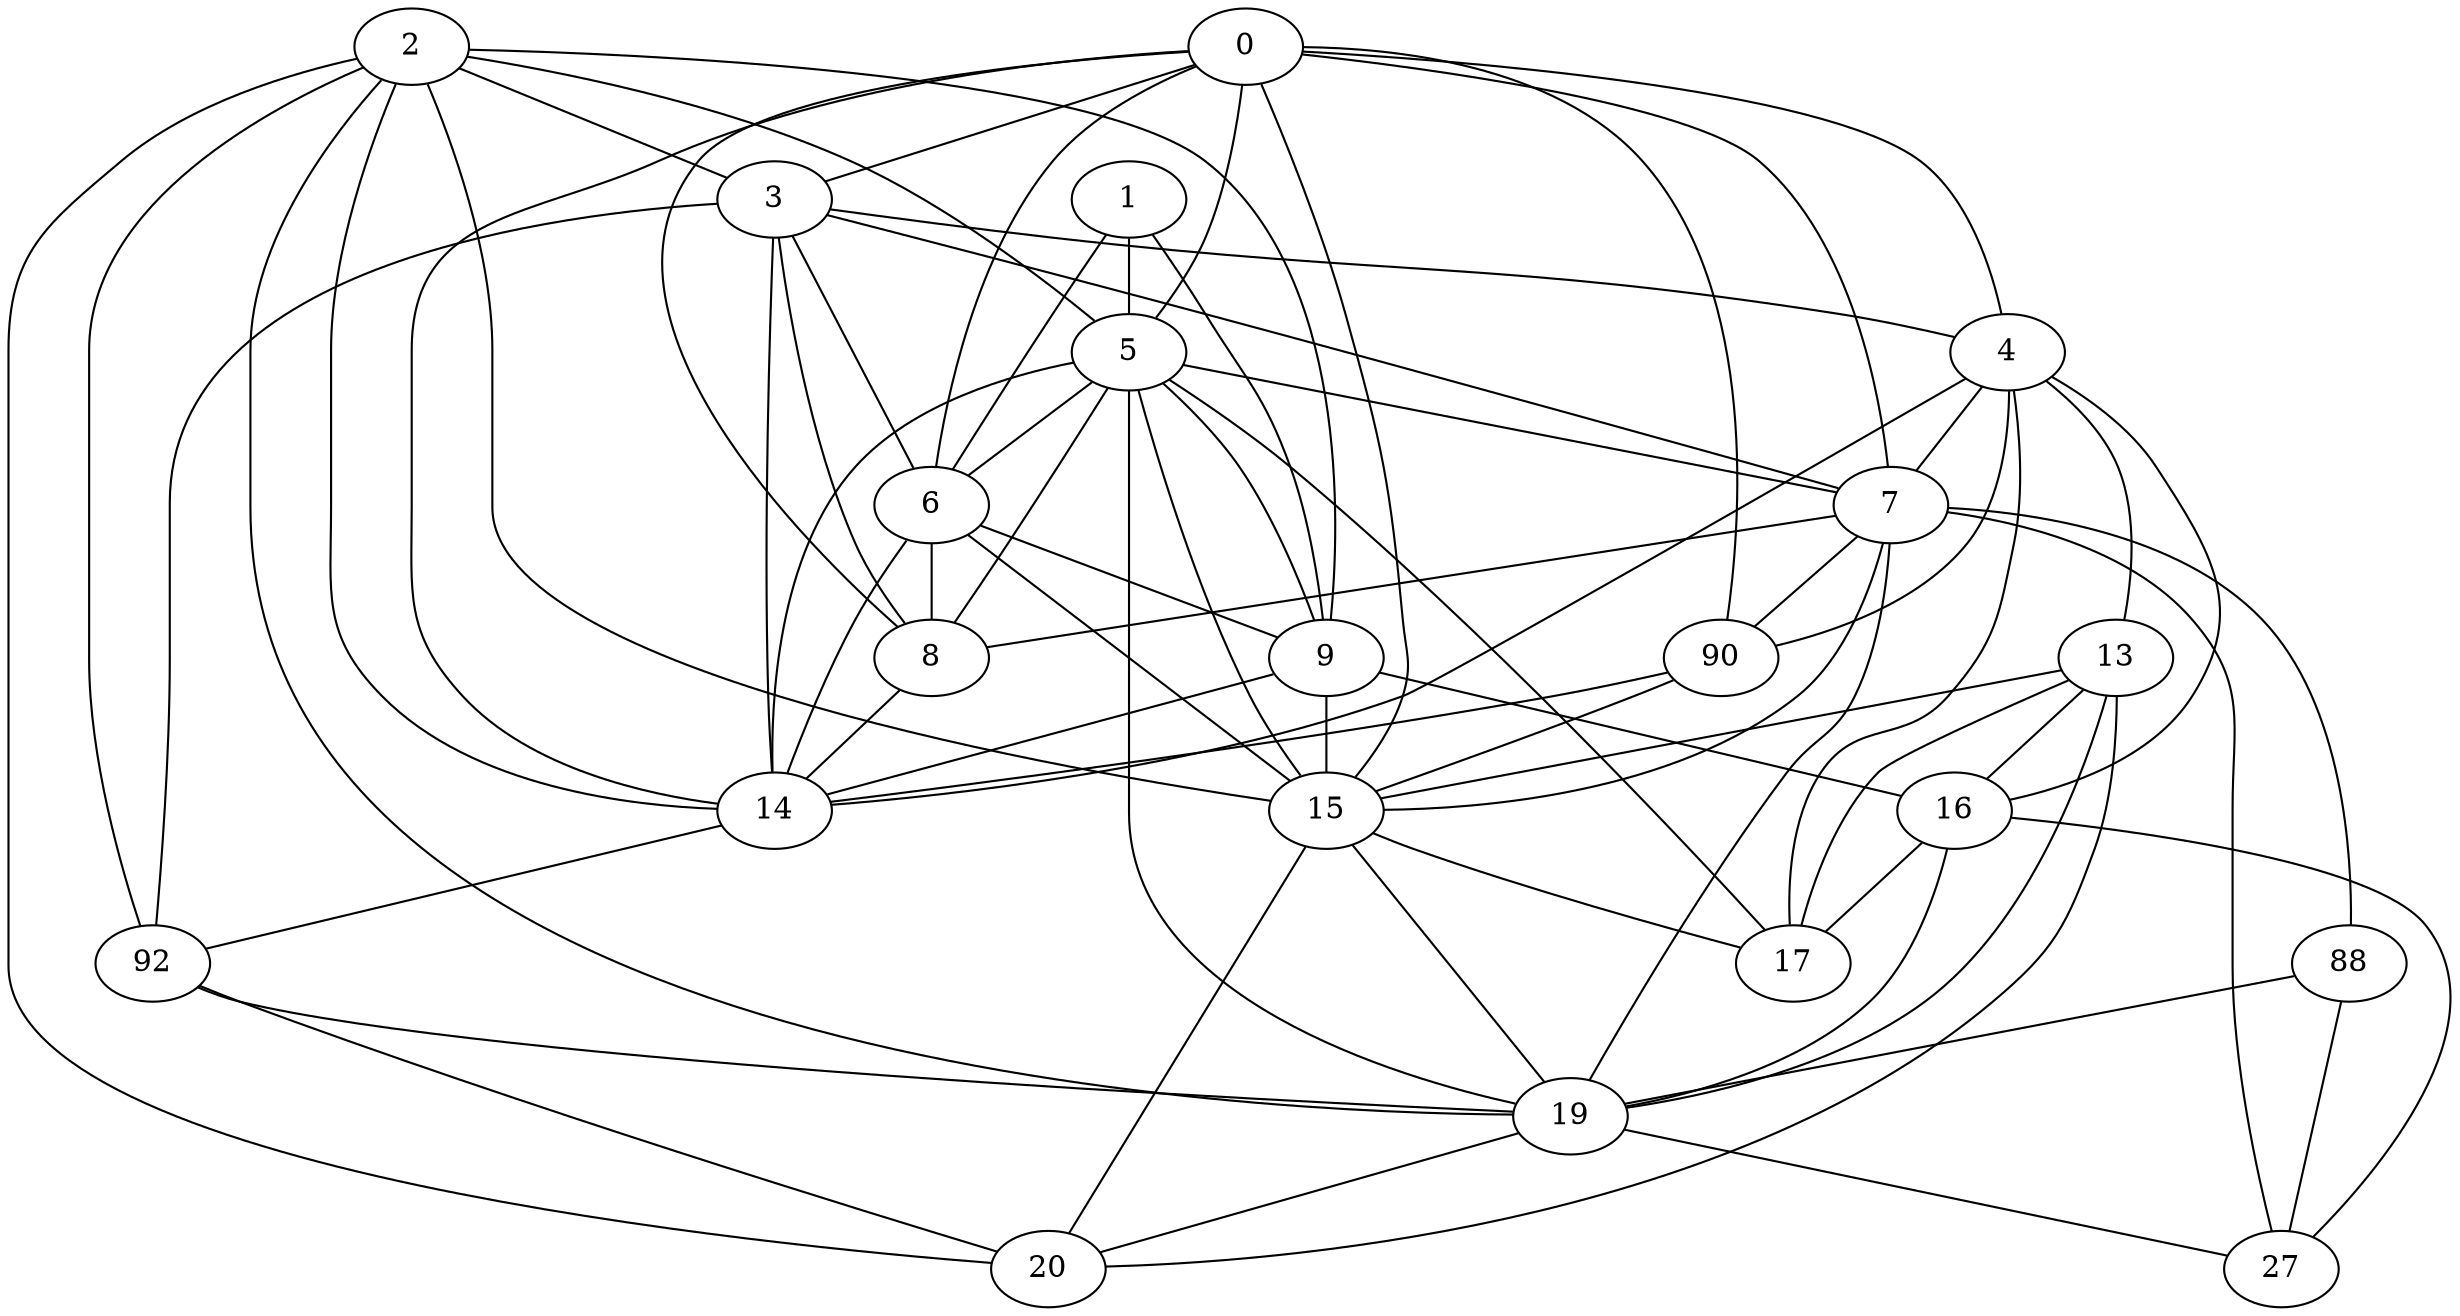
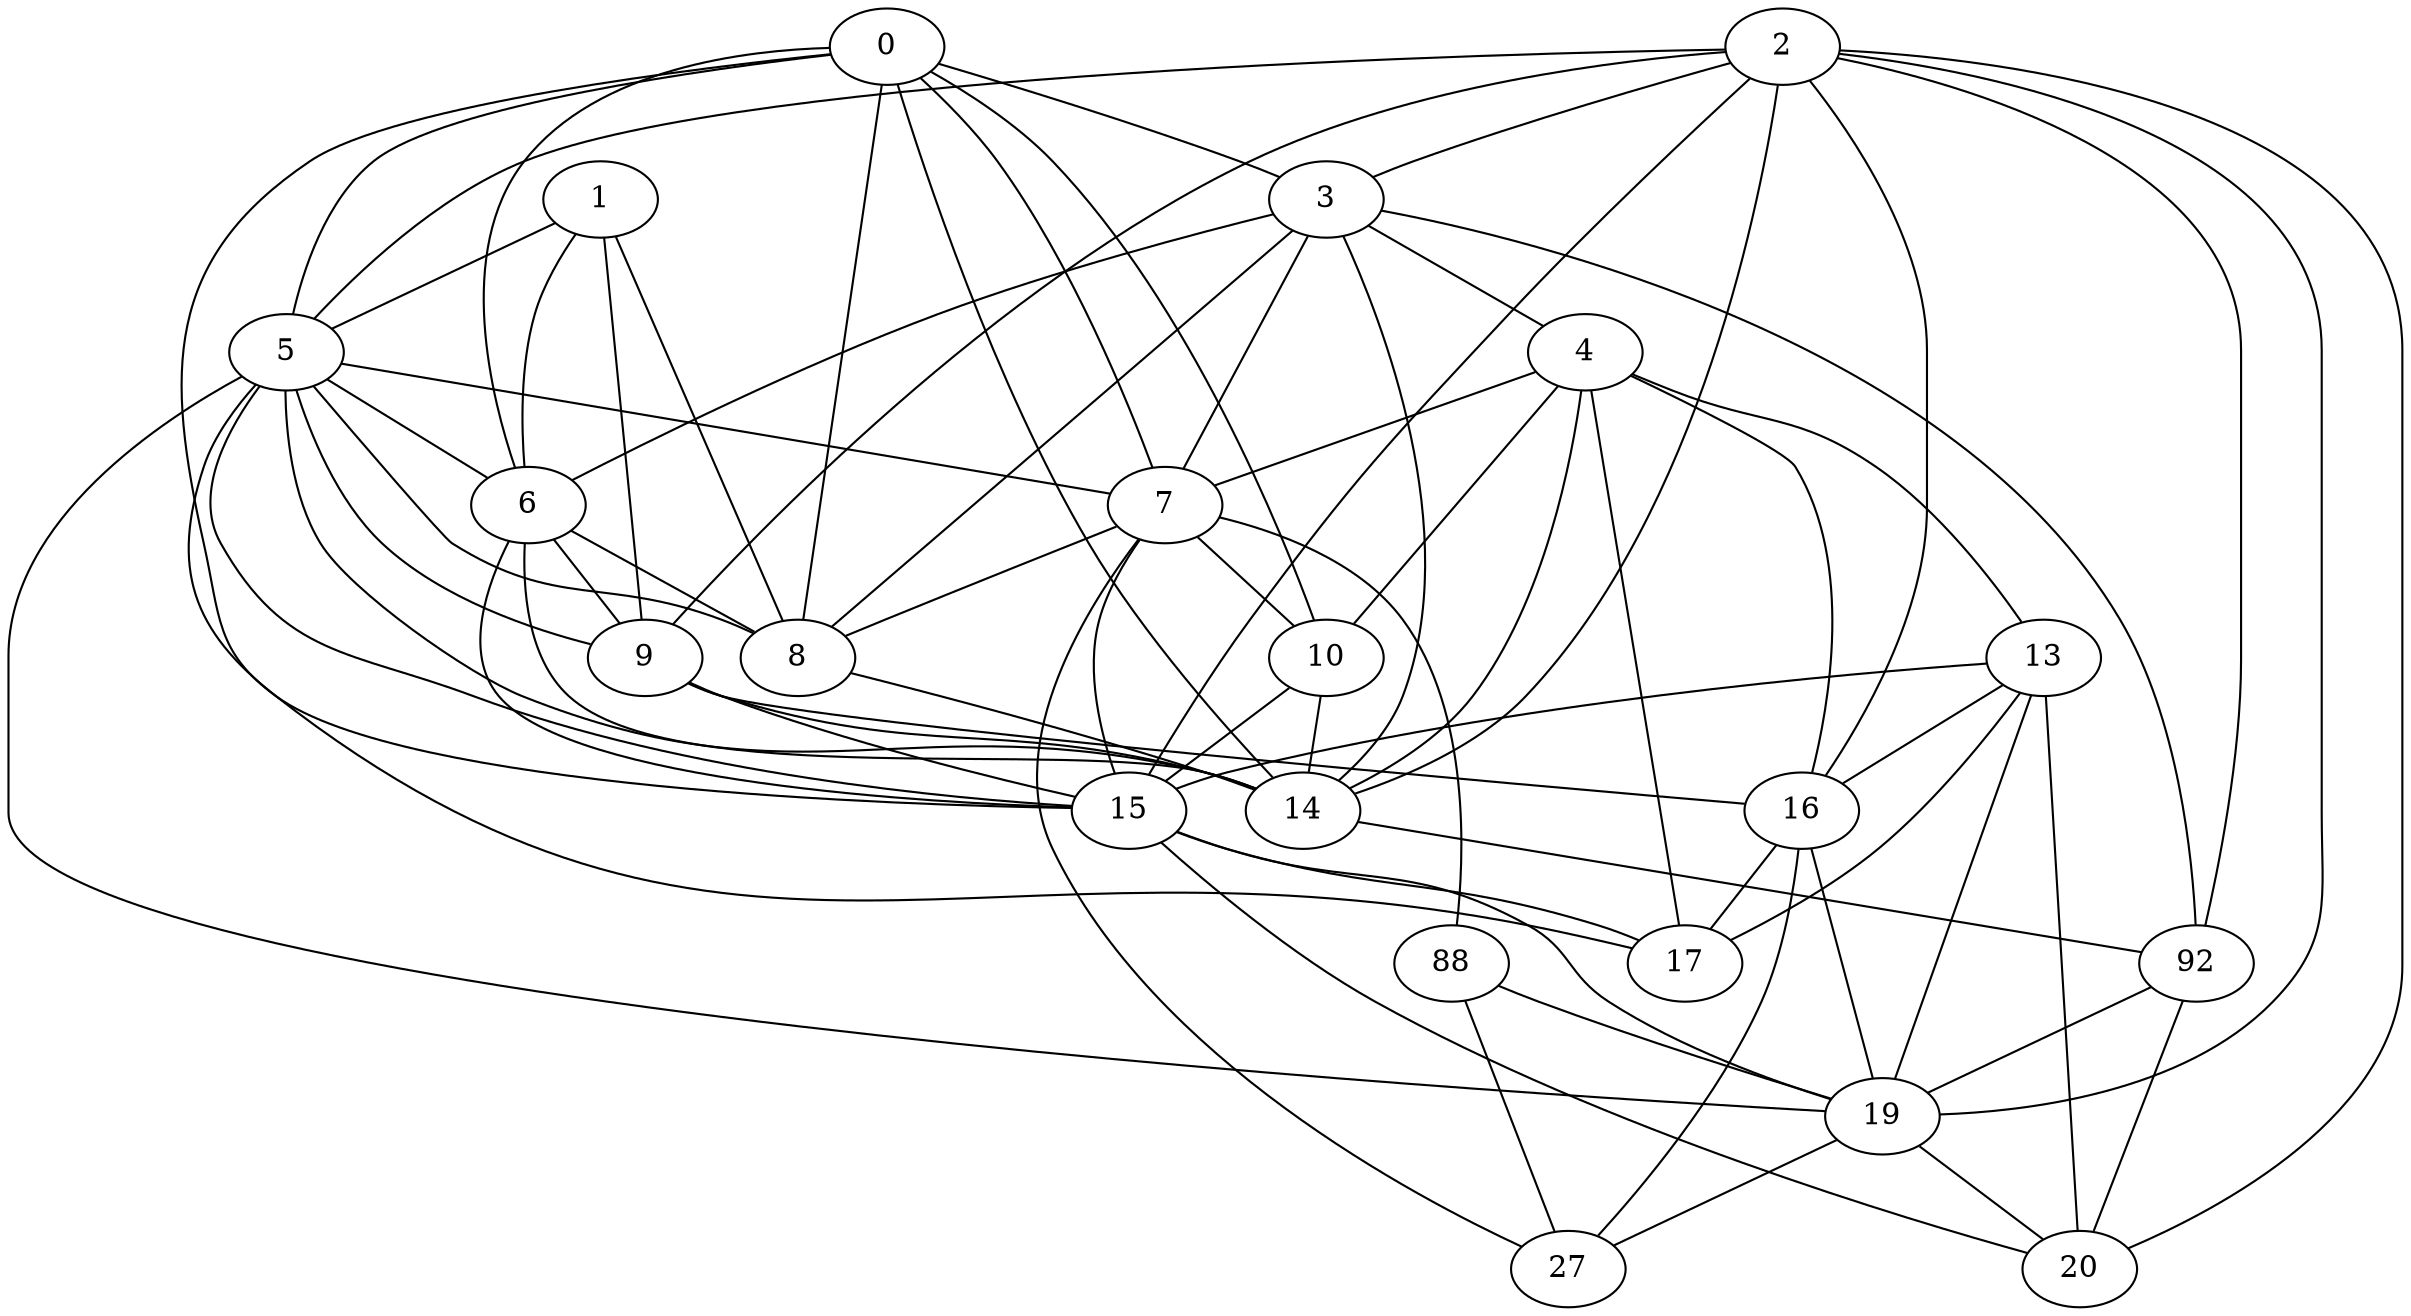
(1704, 94) -> none
none -> (1927, 406)
none -> (703, 438)
(1721, 658) -> (1326, 658)
(1756, 815) -> none
